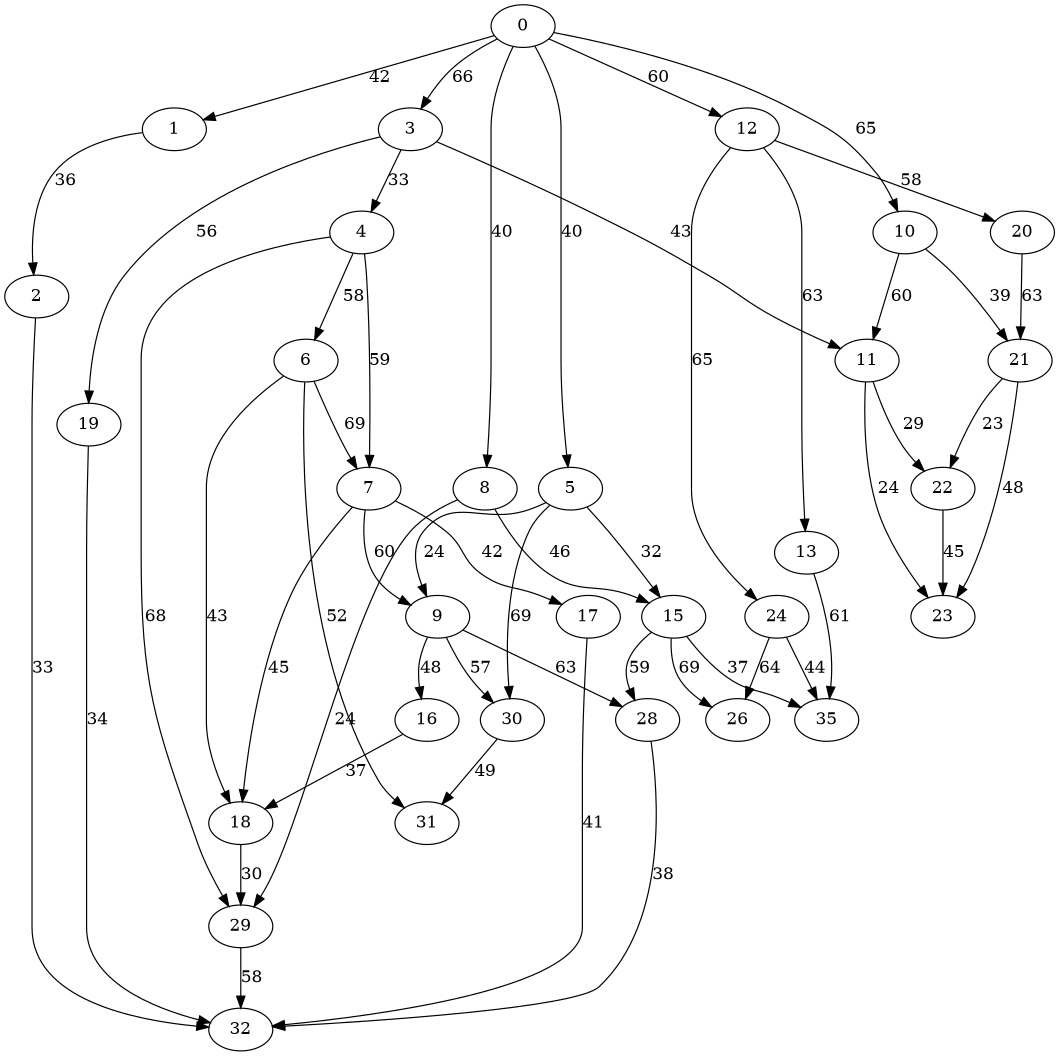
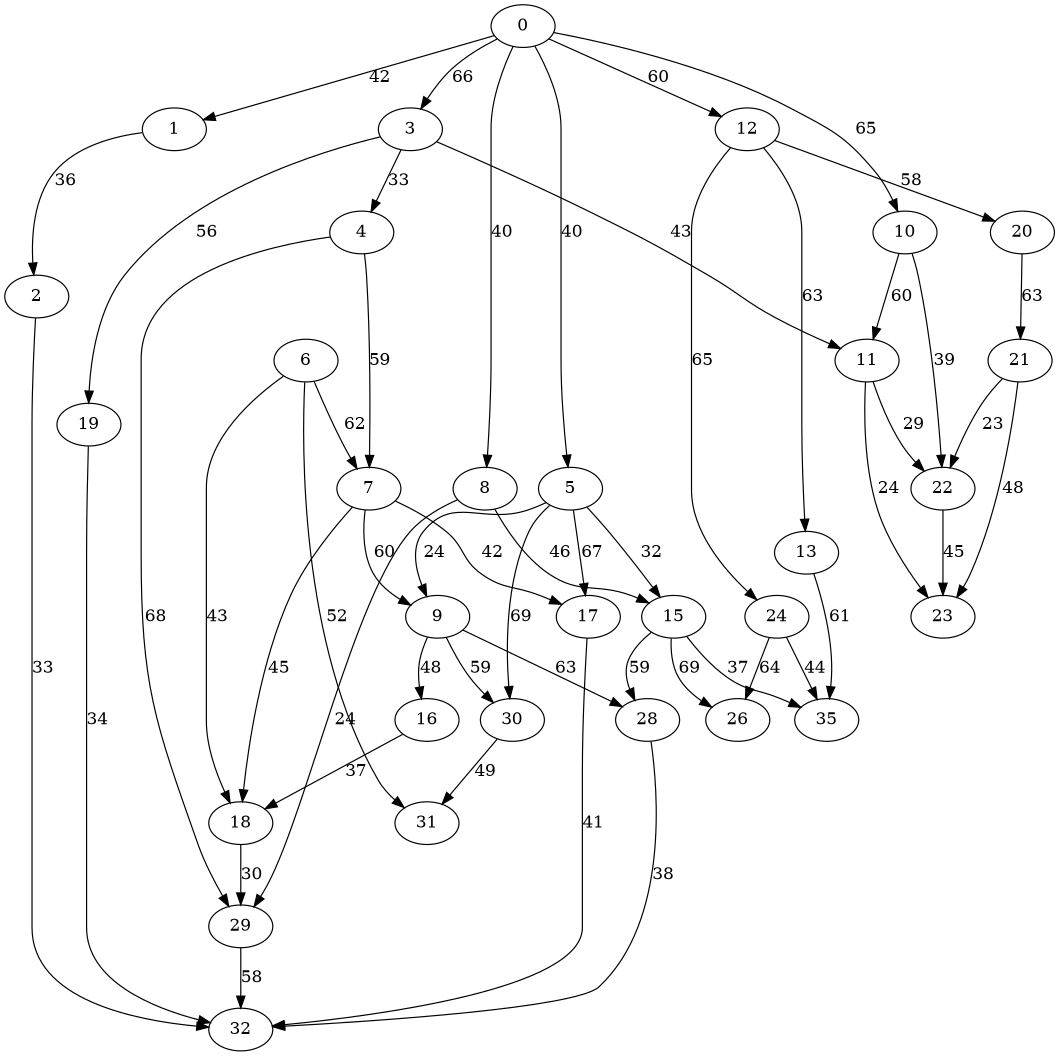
(966, 287) -> (931, 354)
(336, 291) -> none
(355, 425) -> (355, 425)
none -> (579, 547)
(481, 668) -> (481, 668)
